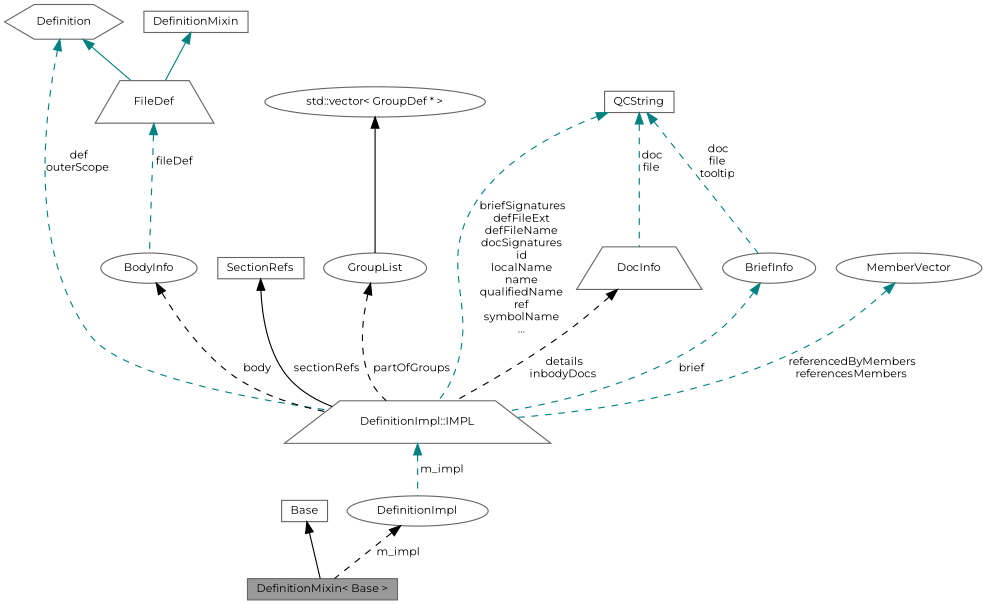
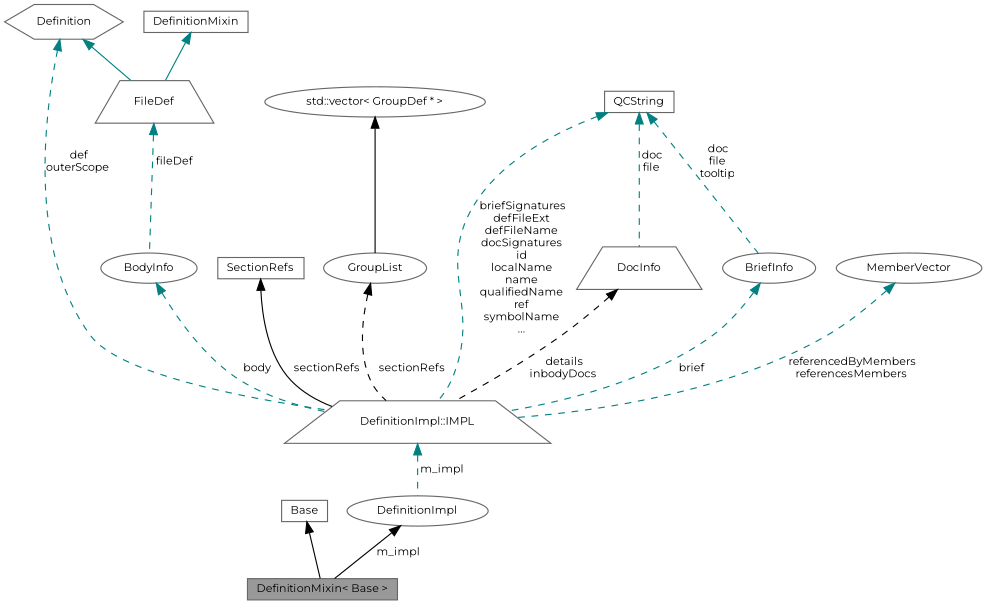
(411, 368) -> (411, 368)
(229, 373) -> (229, 373)
(363, 556) -> (363, 556)
